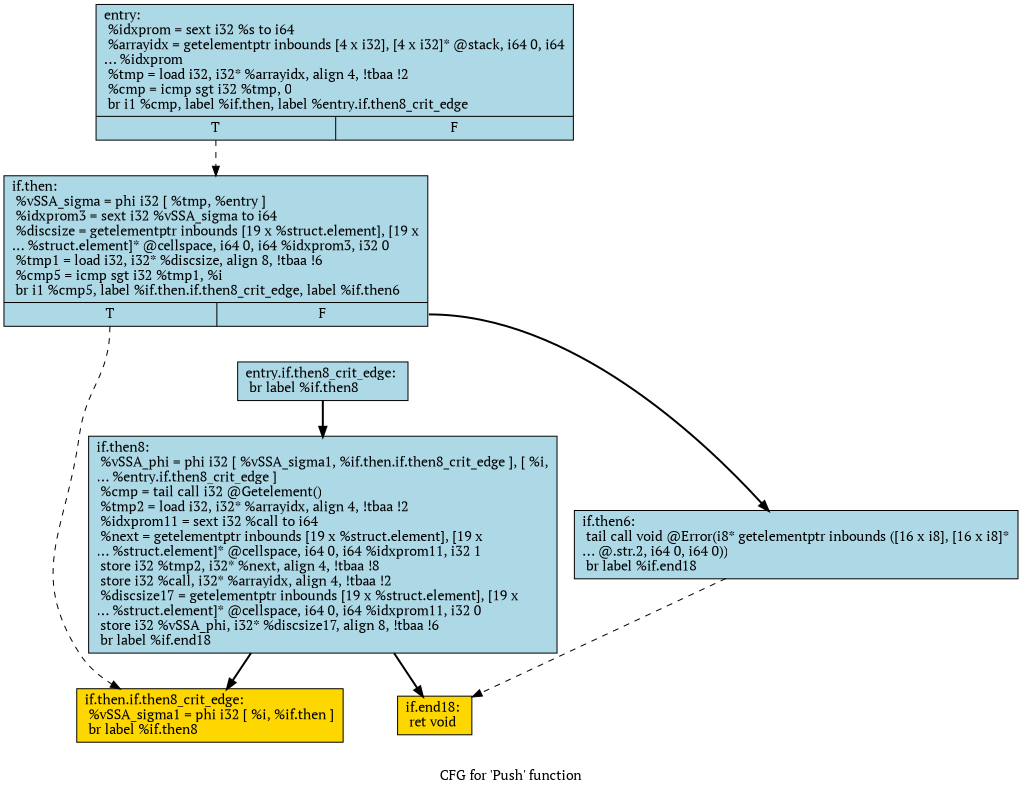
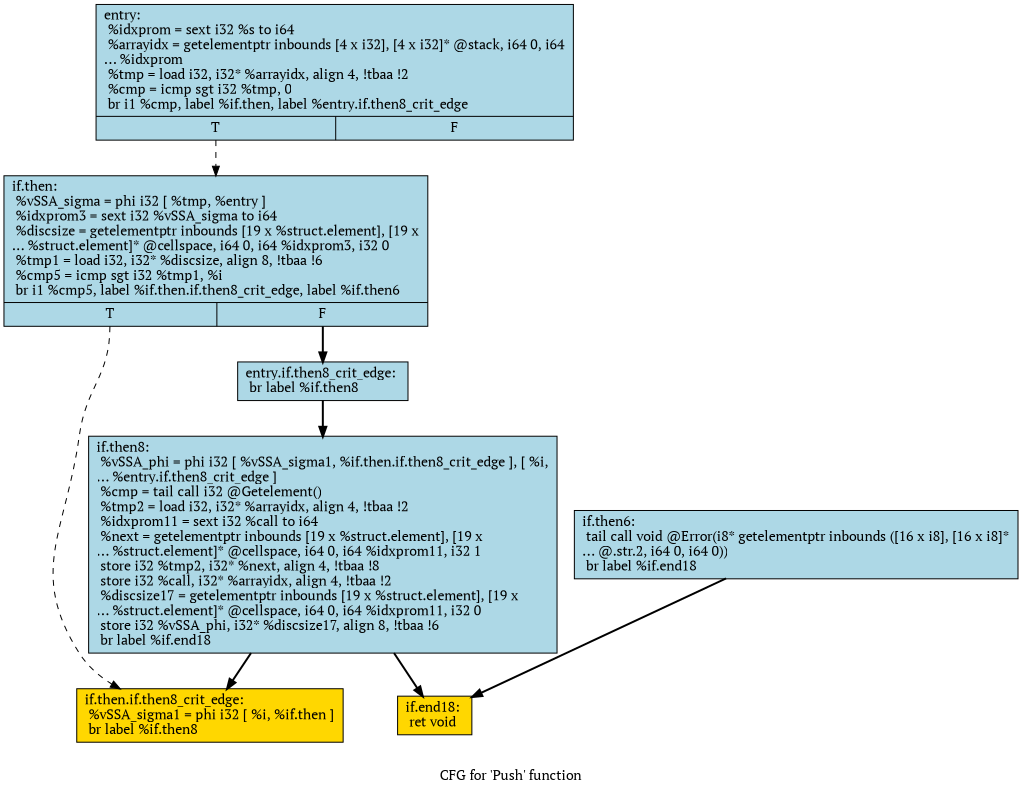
(612, 376) -> (323, 339)
(604, 636) -> (604, 636)
